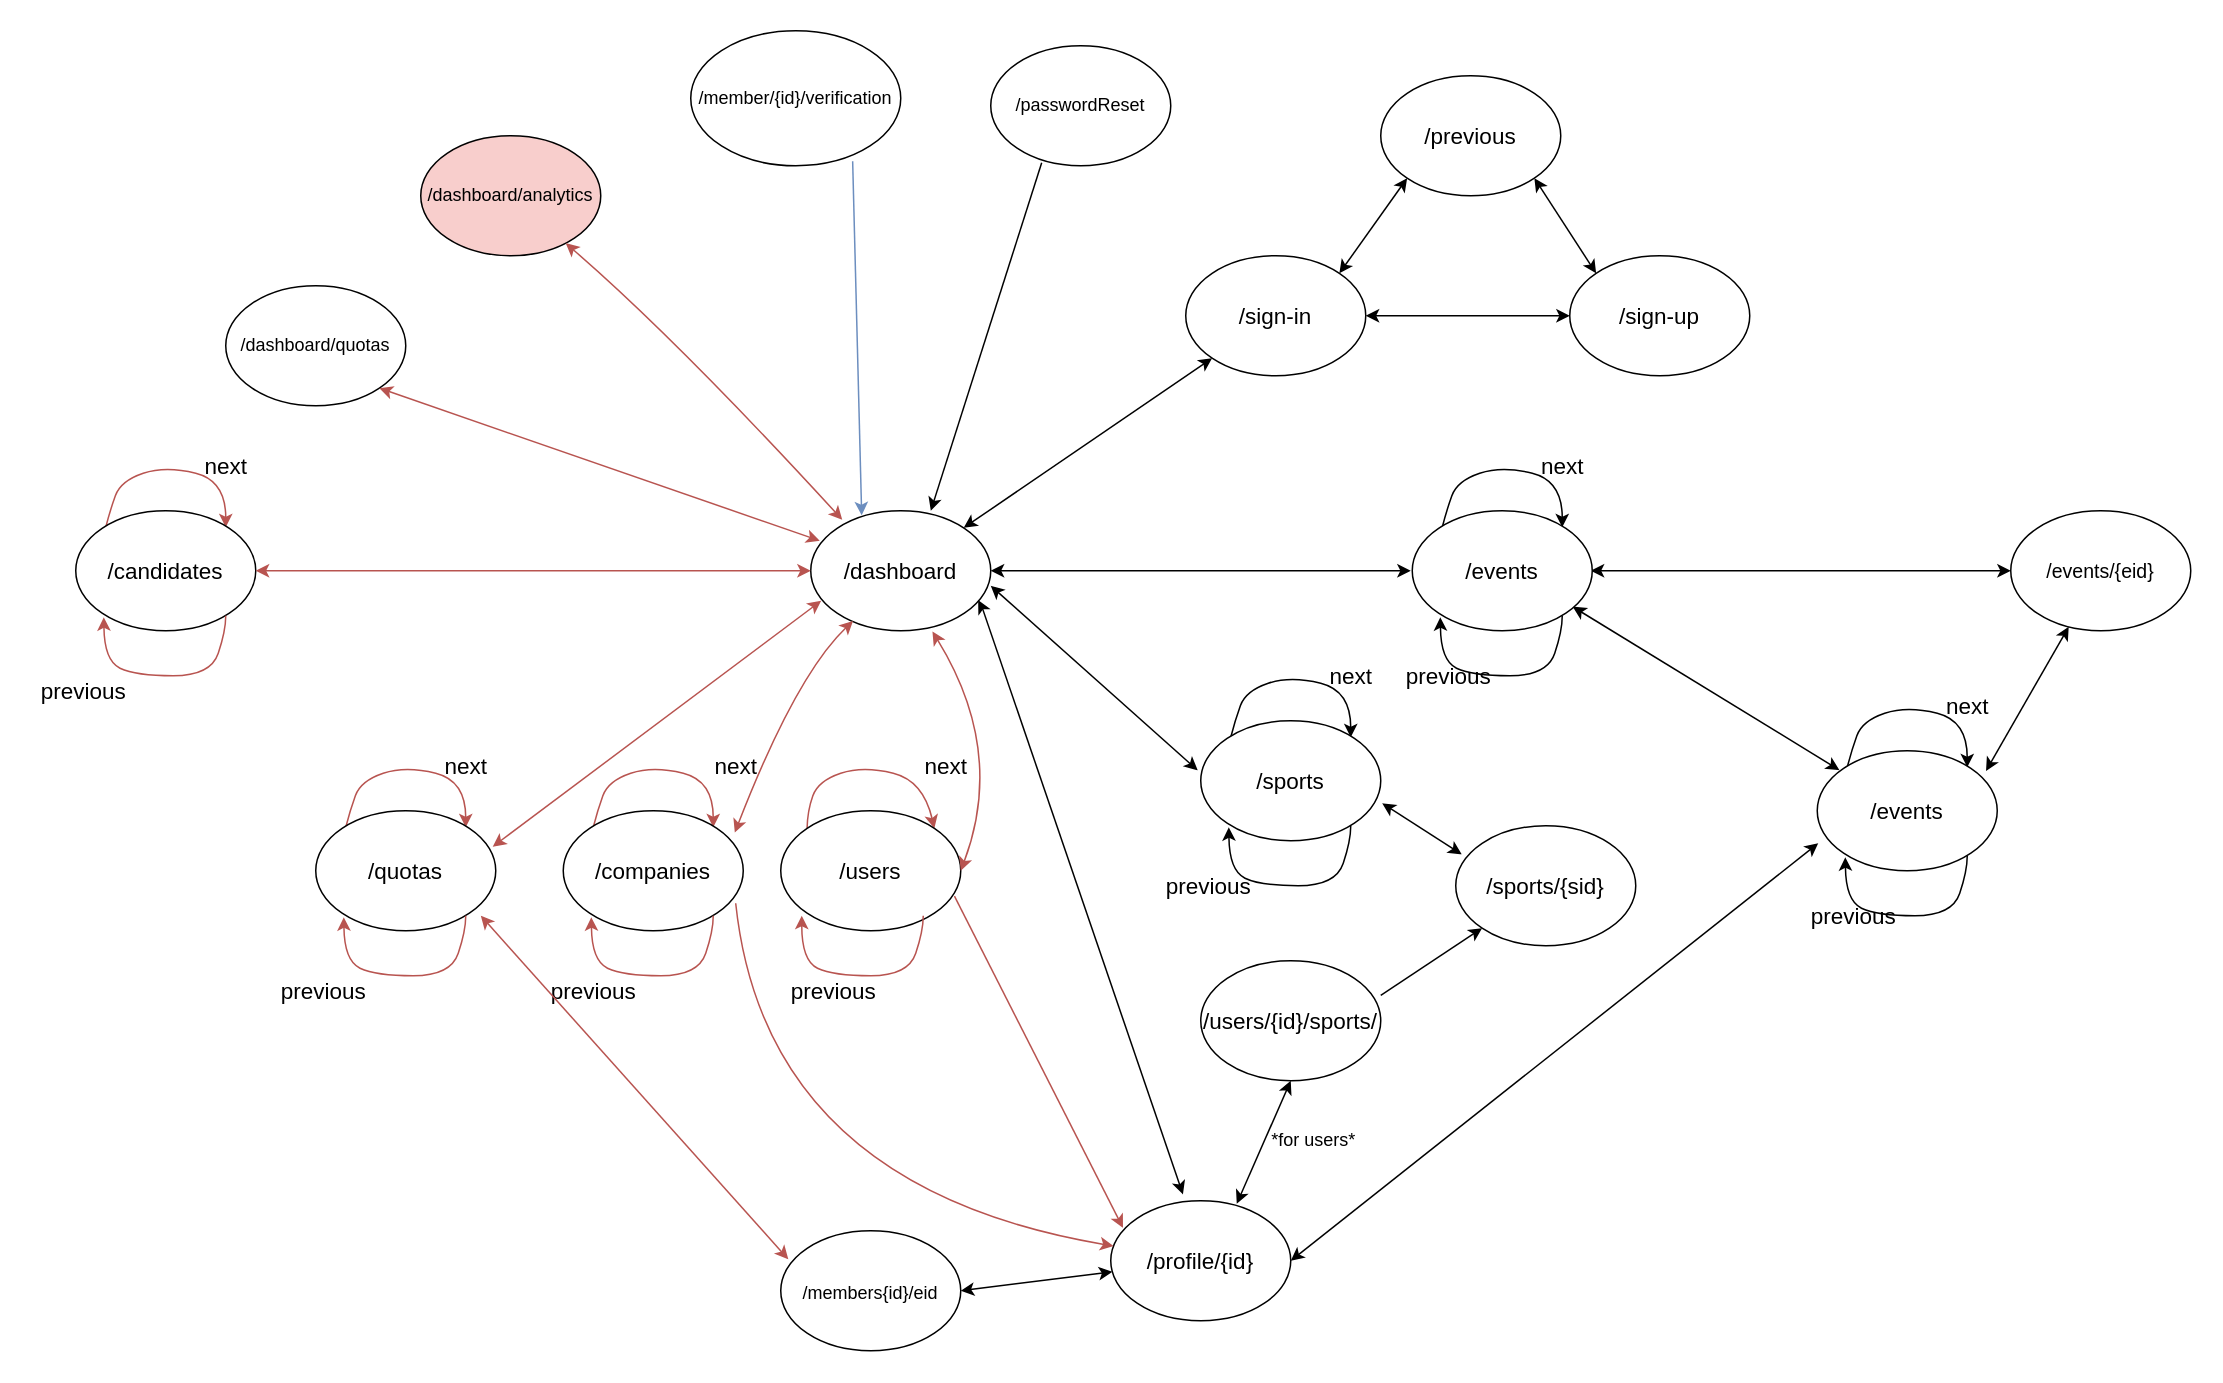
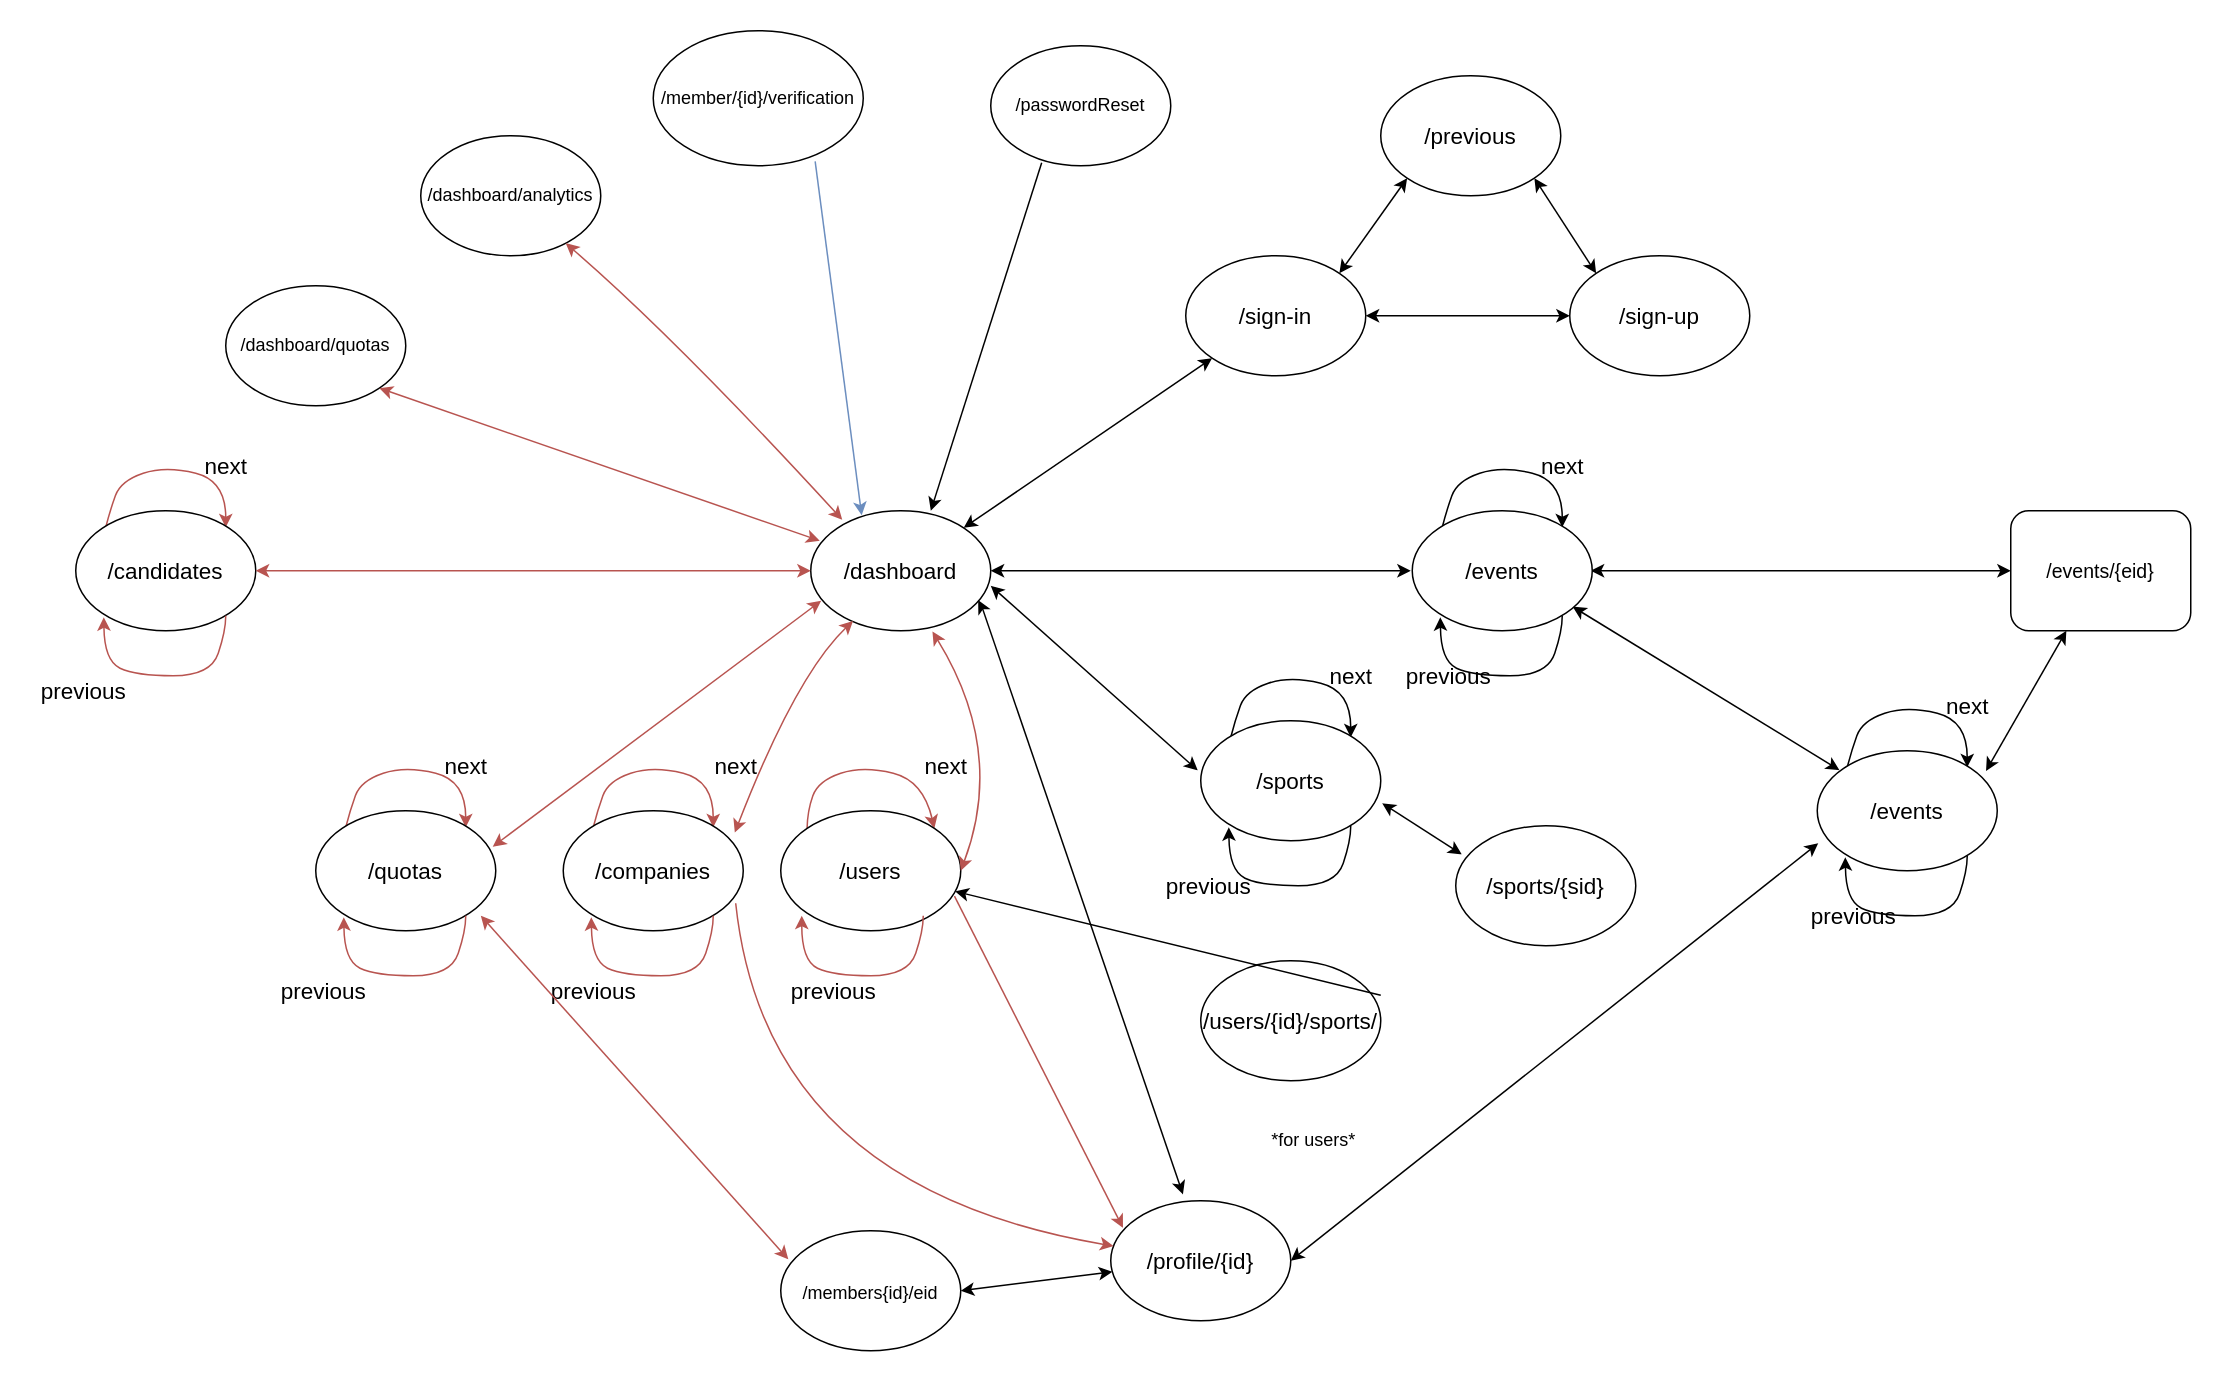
(796, 98) -> (758, 98)
(511, 196) -> (511, 196)
(2101, 571) -> (2101, 571)
(1428, 964) -> (1172, 944)
(1264, 1143) -> none
